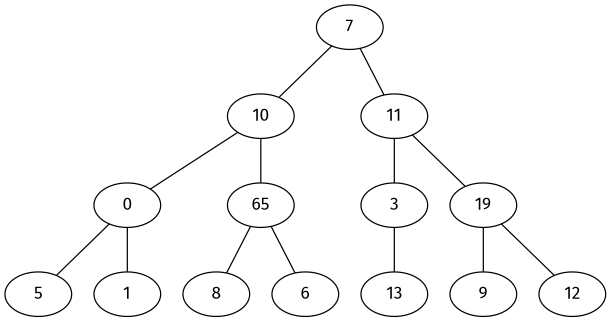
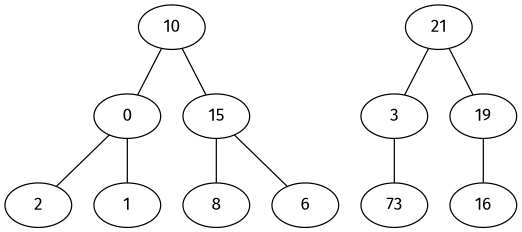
(350, 27) -> none
(394, 116) -> (439, 27)
(261, 205) -> (216, 116)
(38, 294) -> (38, 205)
(394, 294) -> (394, 205)
(483, 294) -> none
(572, 294) -> (483, 205)
